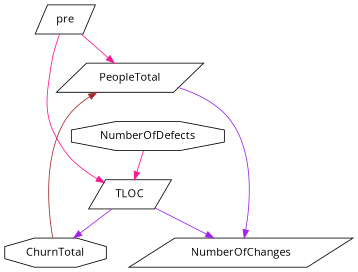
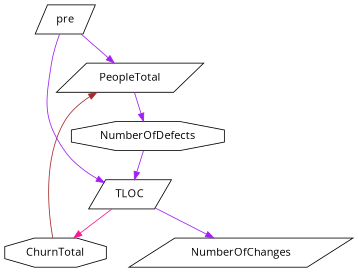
(95, 46) -> (95, 46)
(48, 115) -> (48, 115)
(242, 142) -> (138, 103)
(140, 161) -> (140, 161)
(96, 221) -> (96, 221)
